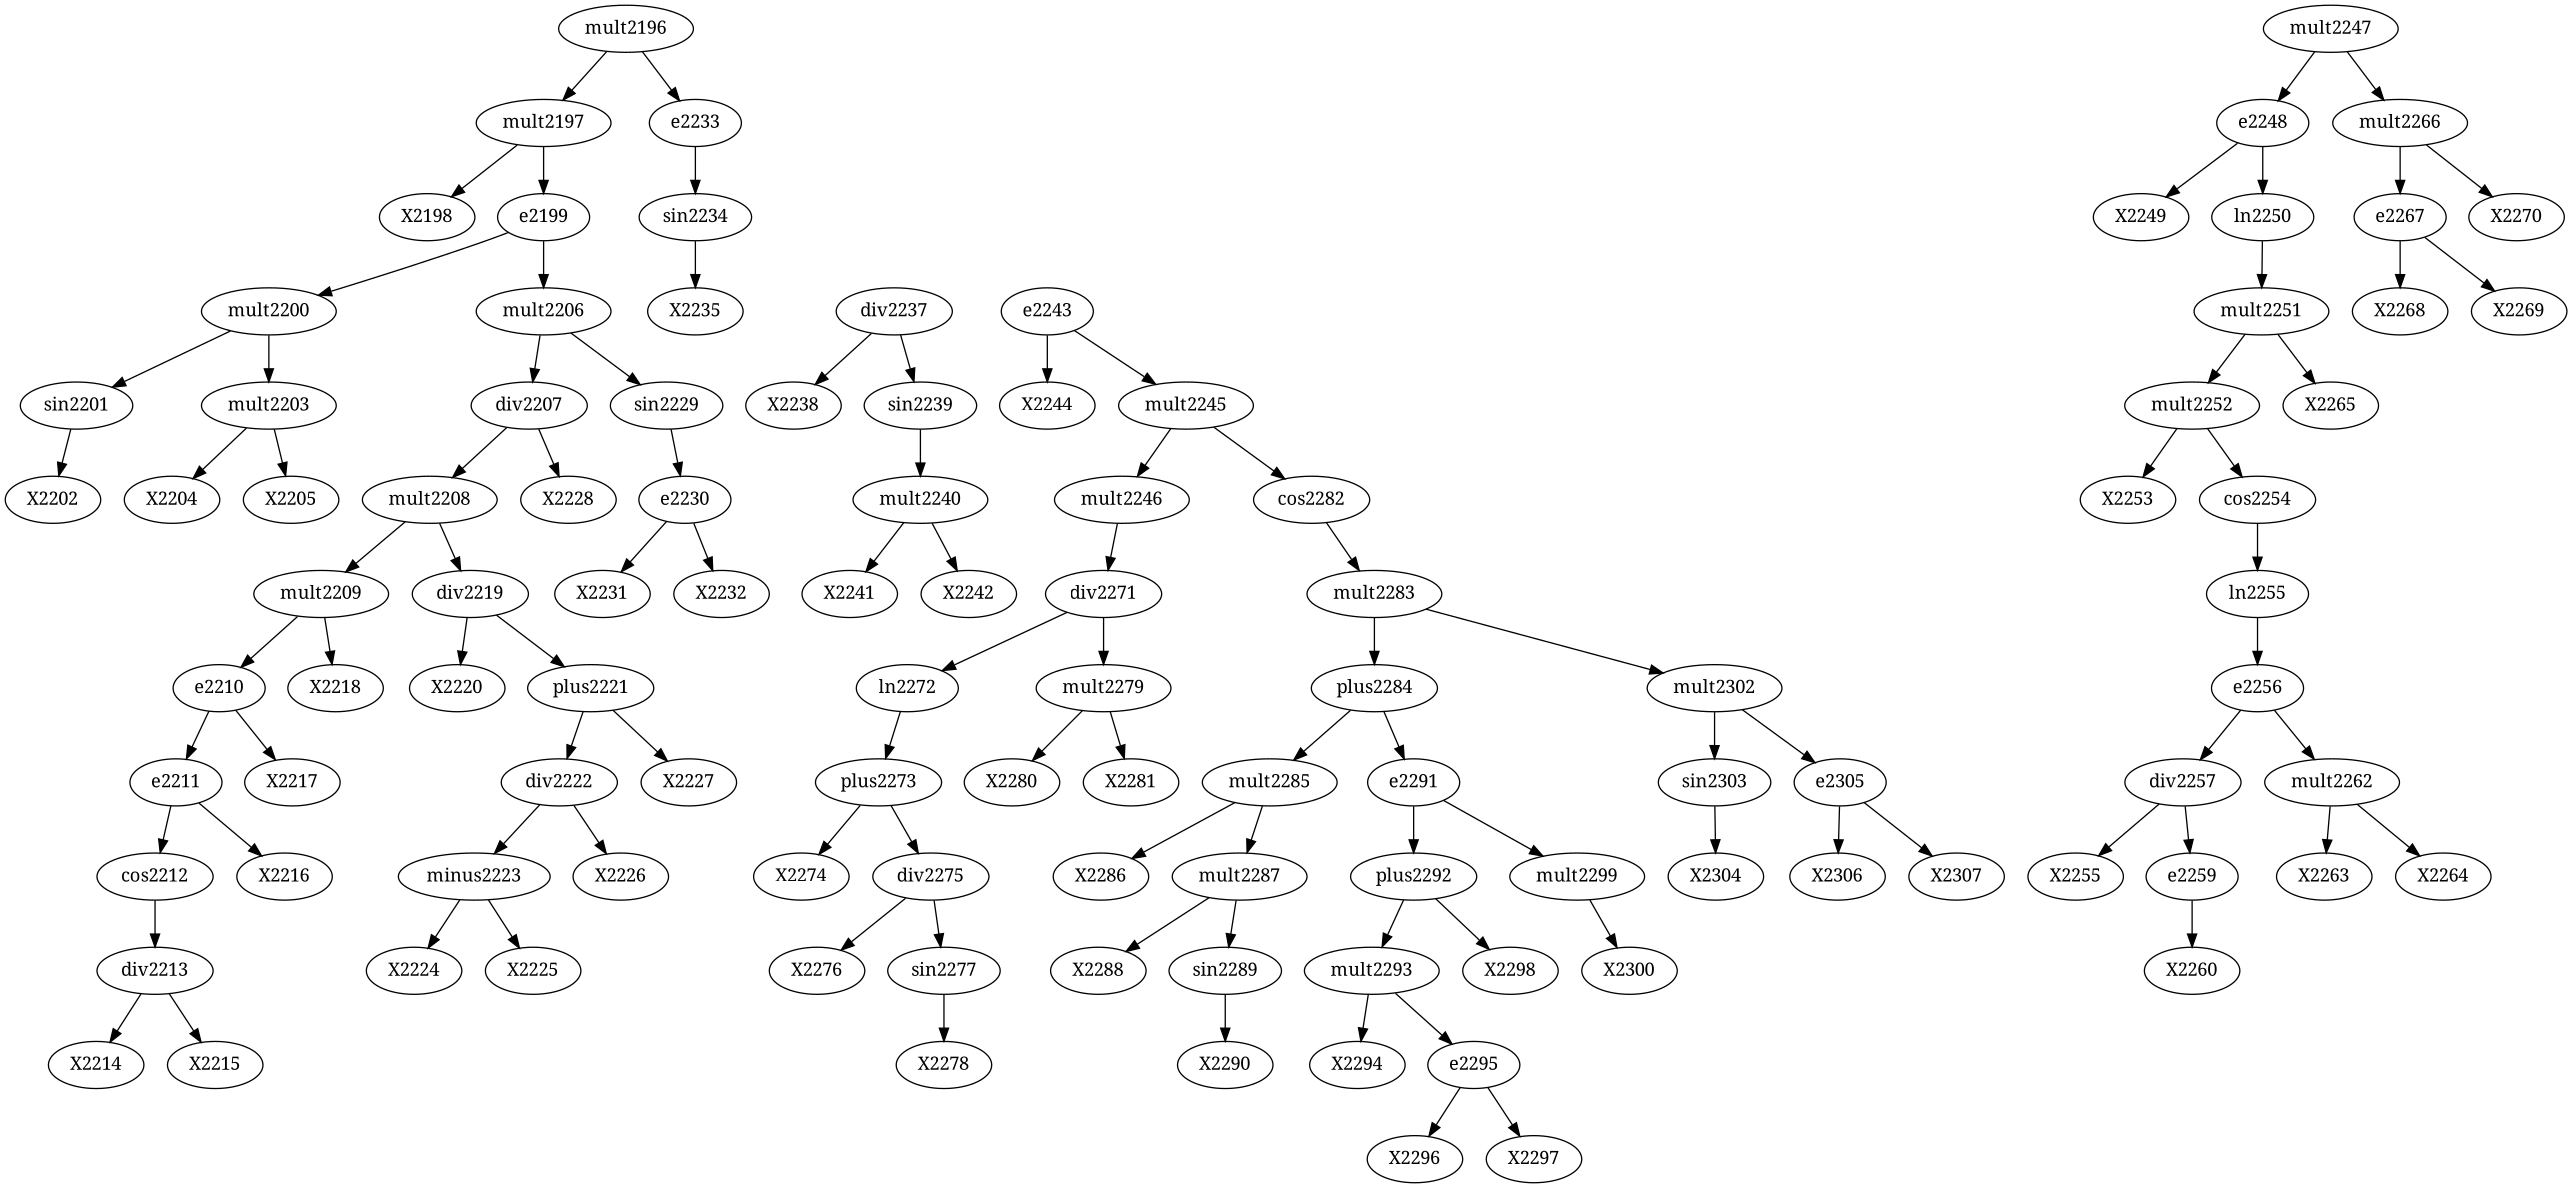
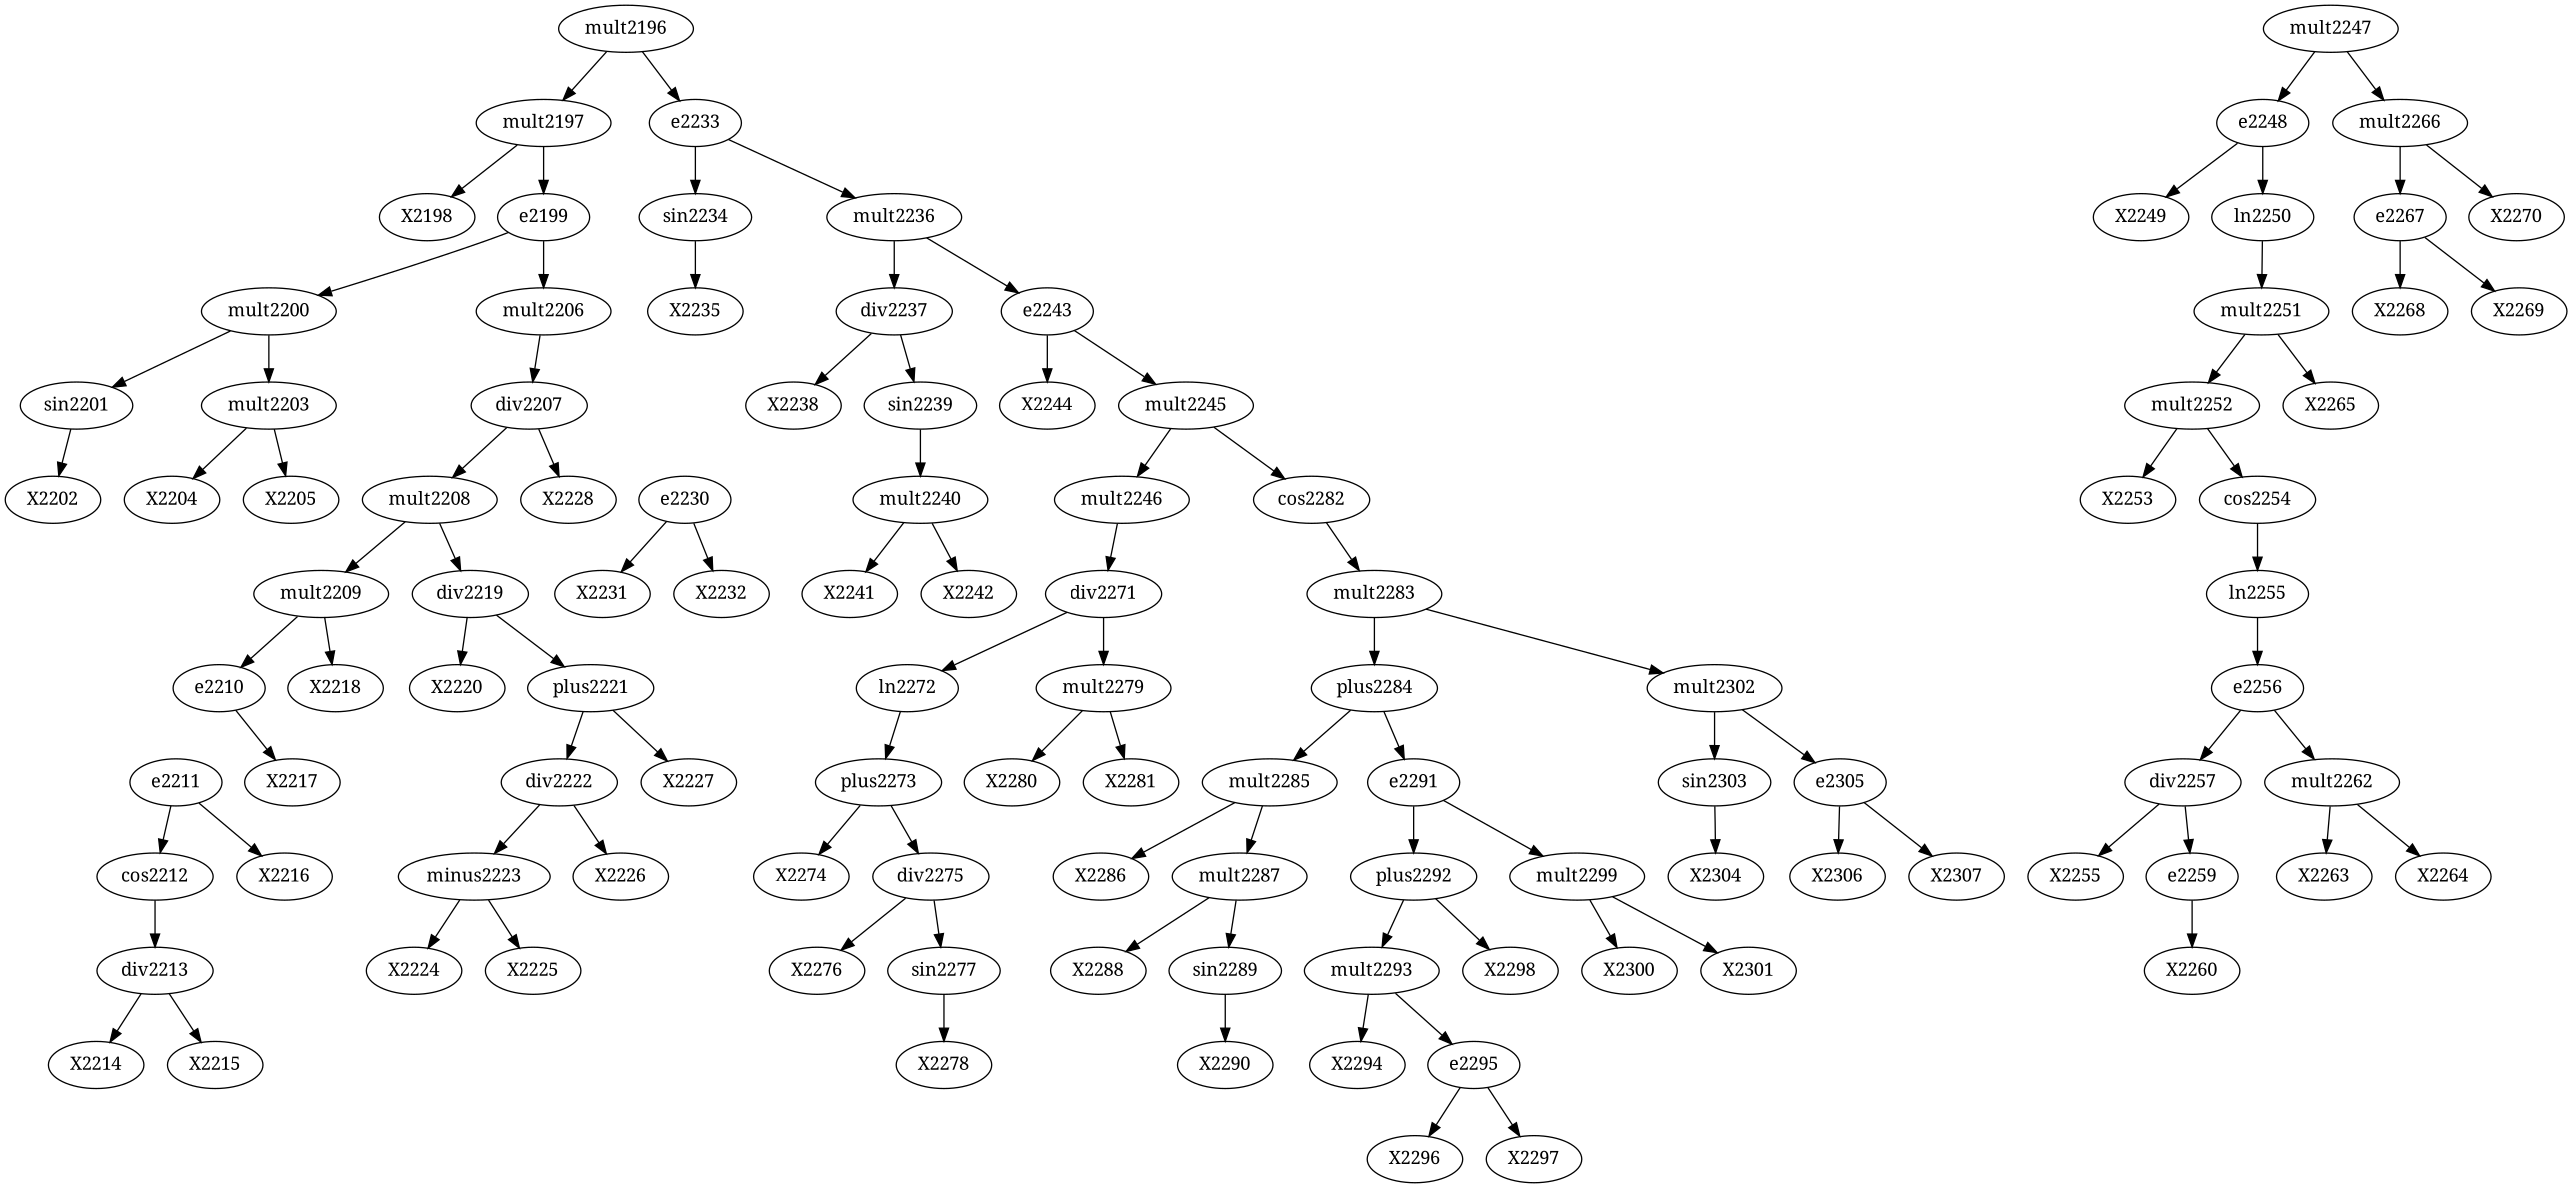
none -> (894, 217)
(667, 406) -> none
(200, 729) -> none
none -> (1749, 971)
